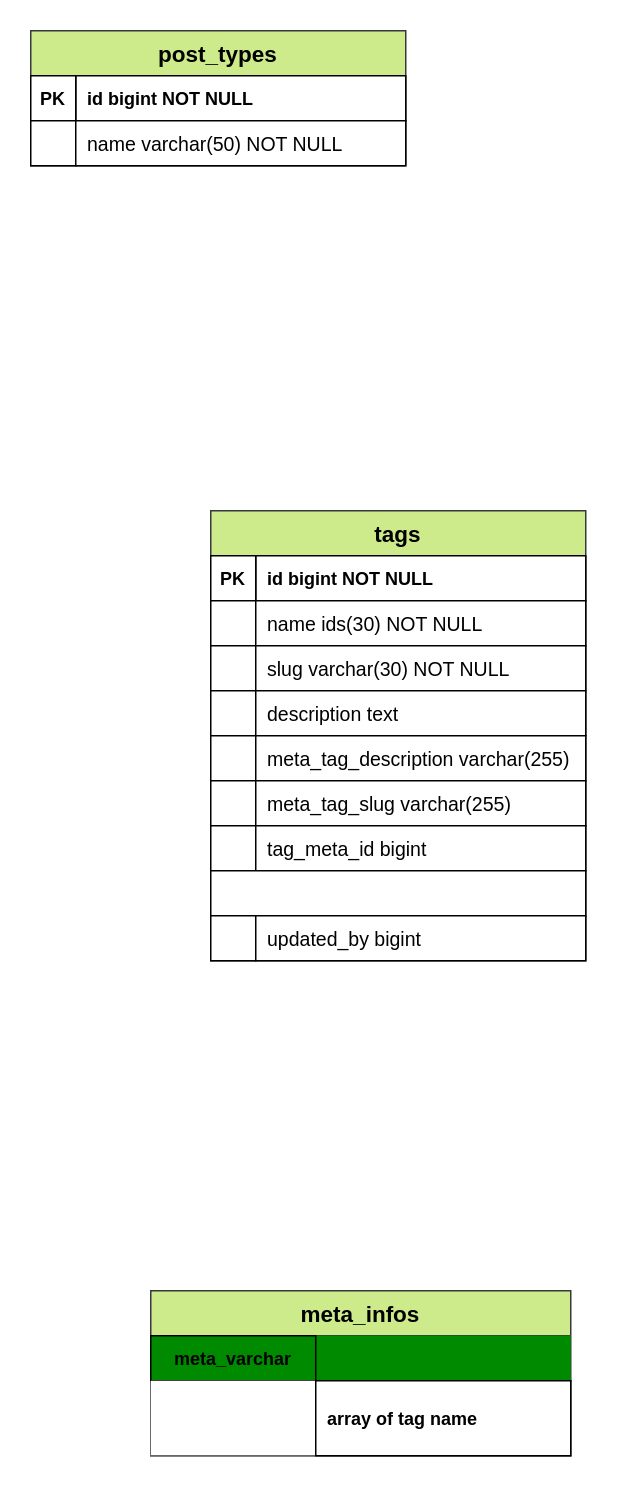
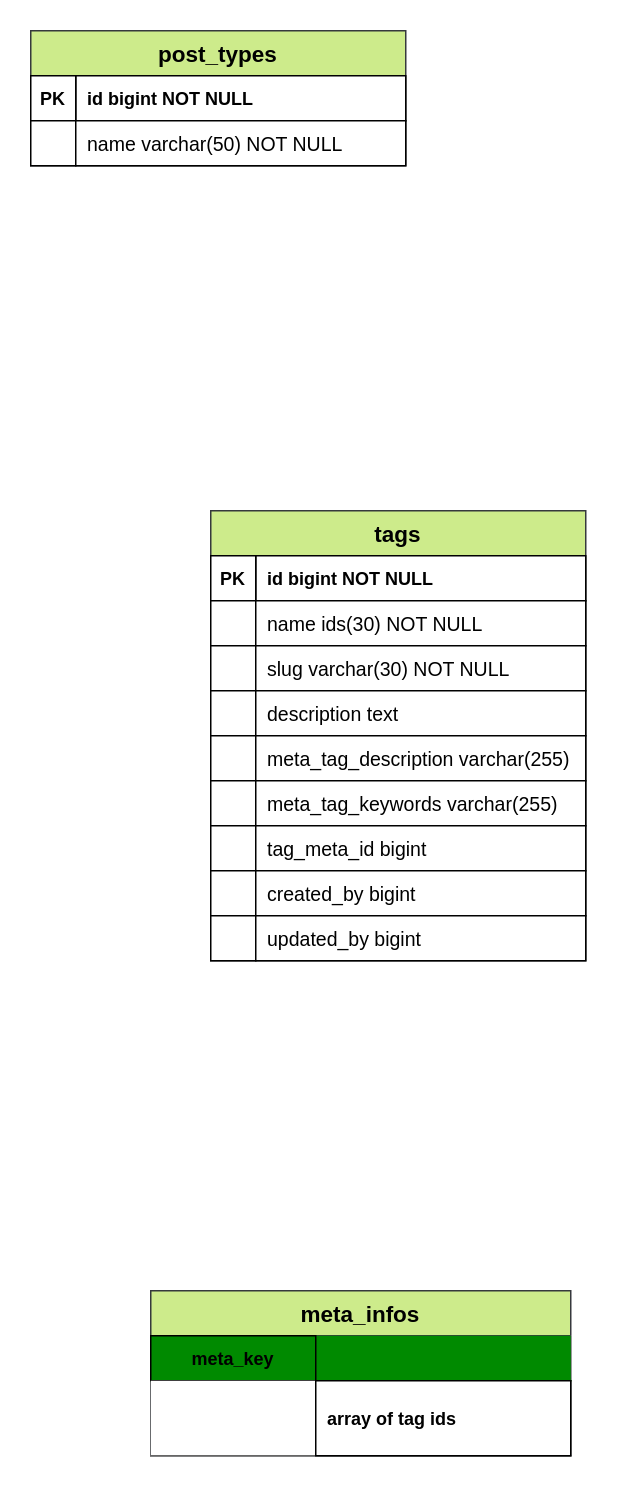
(404, 804) -> (428, 804)
none -> (421, 893)
(233, 1359) -> (233, 1359)
(406, 1419) -> (398, 1419)
